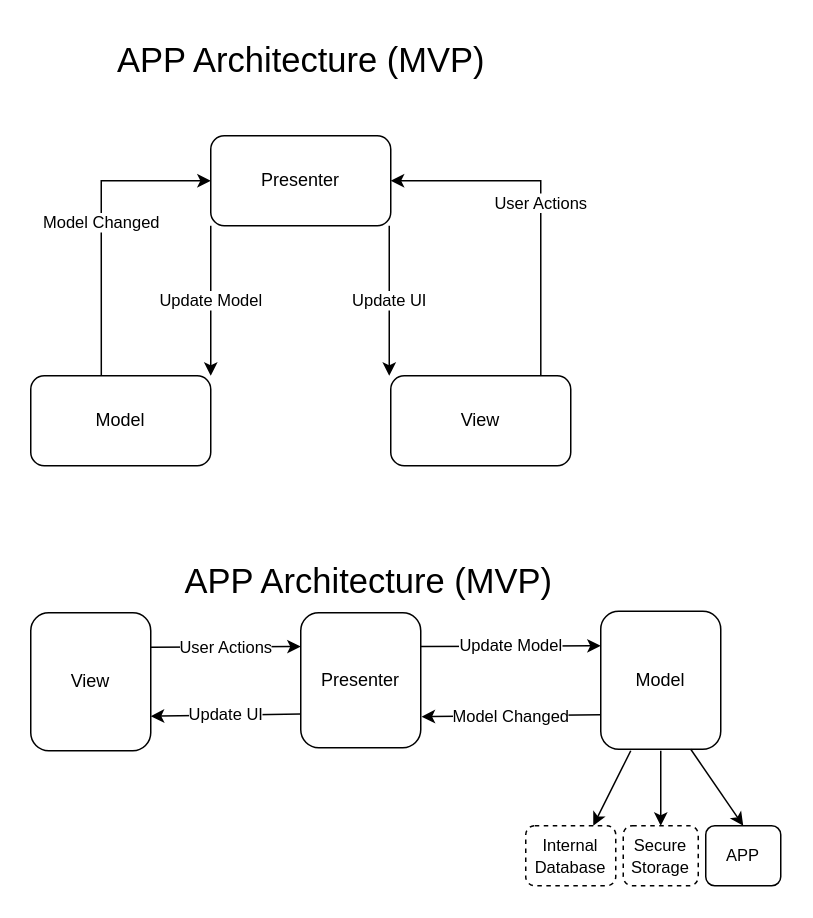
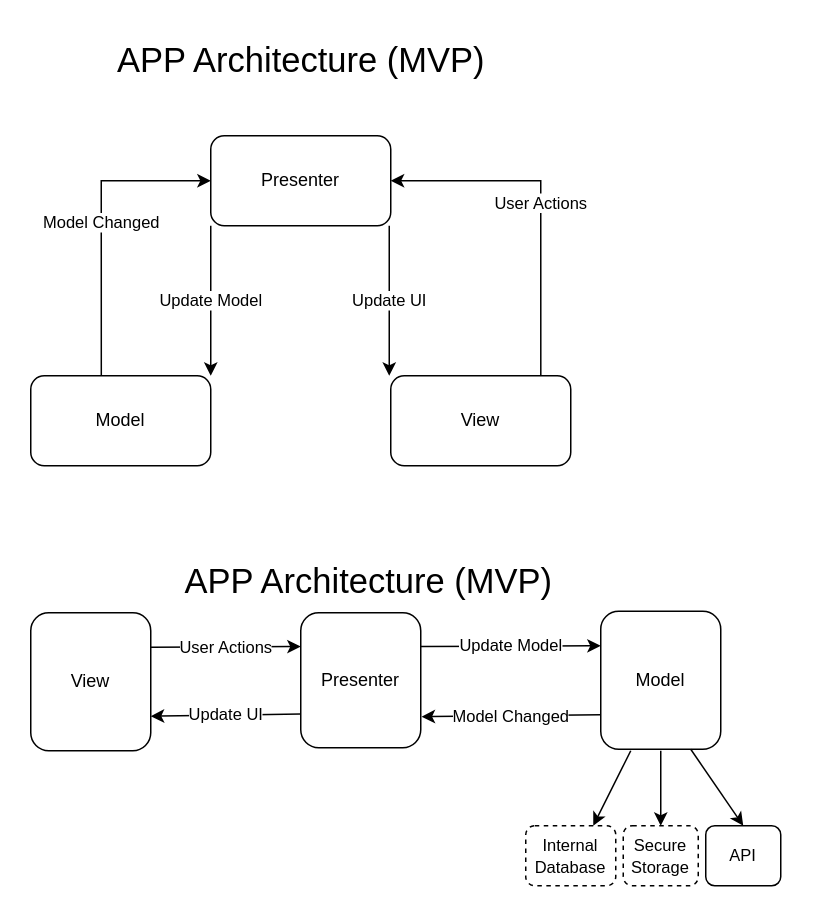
(743, 856) -> (743, 856)
